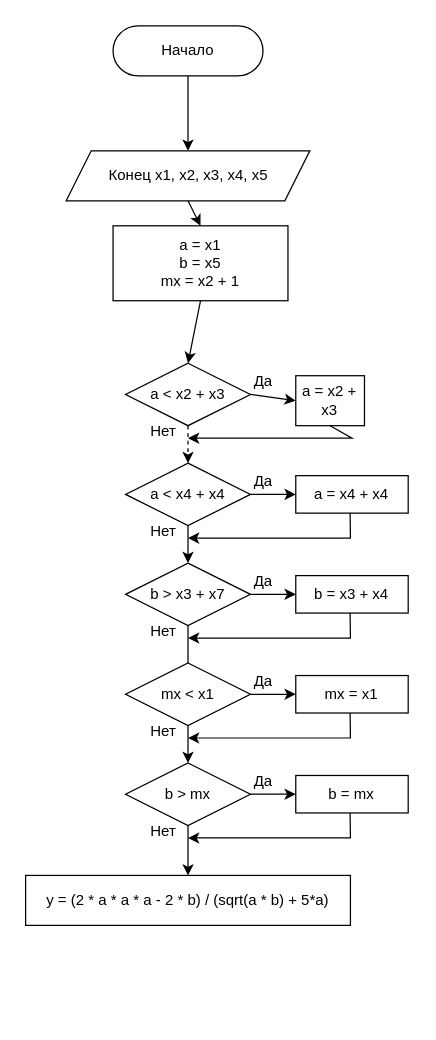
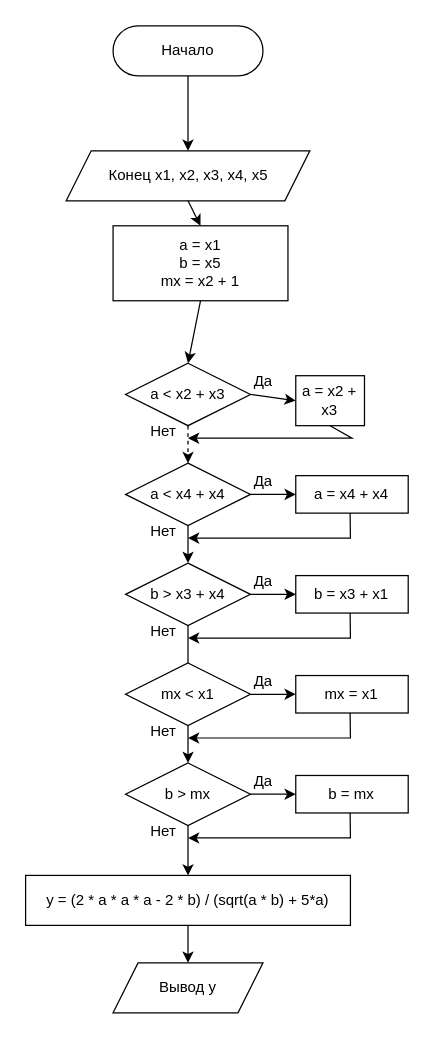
(188, 594) -> (188, 594)
(352, 594) -> (352, 594)
none -> (188, 940)
none -> (188, 988)
